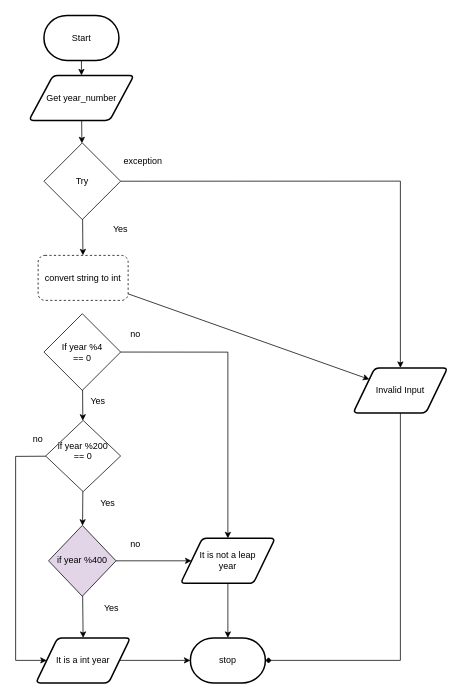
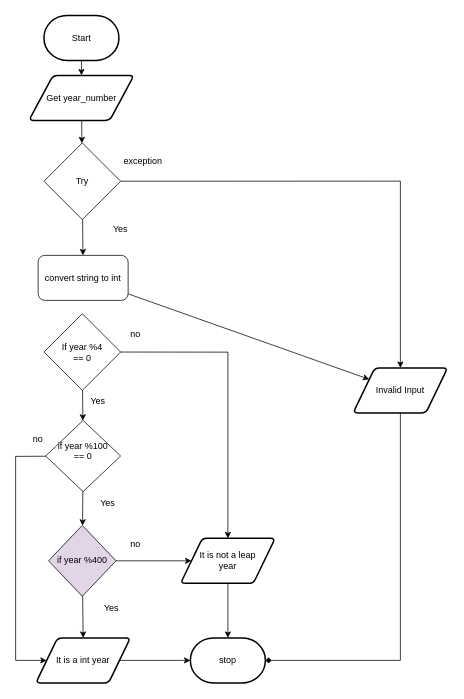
(83, 278) -> (83, 278)
(83, 456) -> (83, 456)
